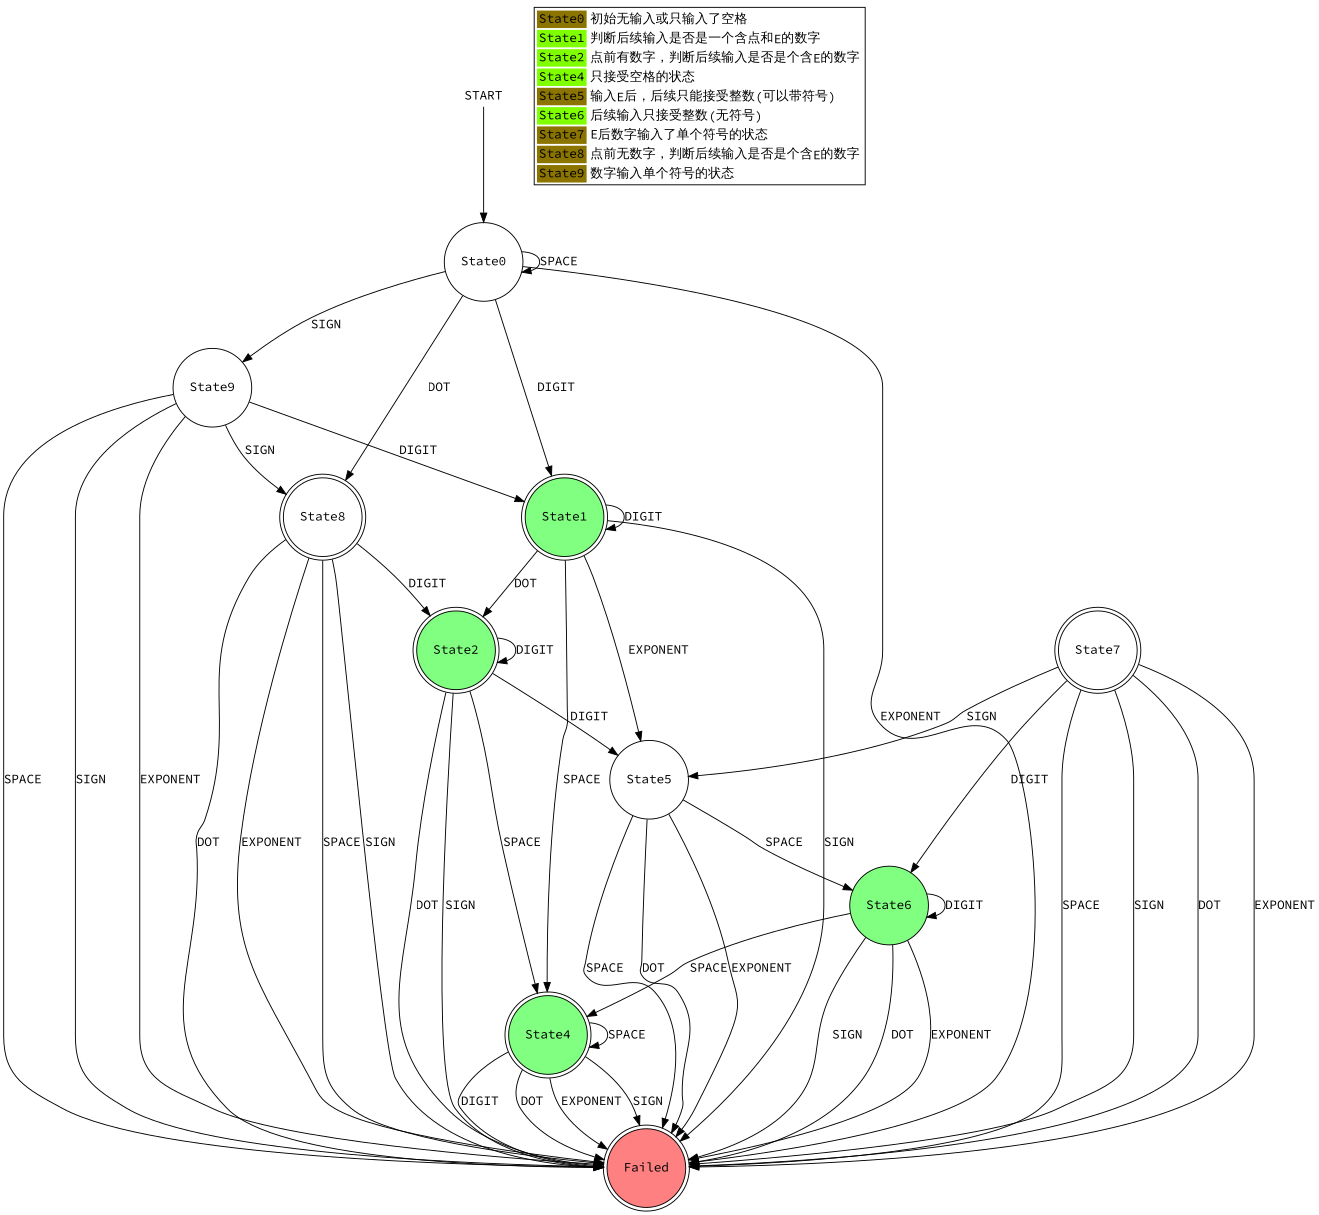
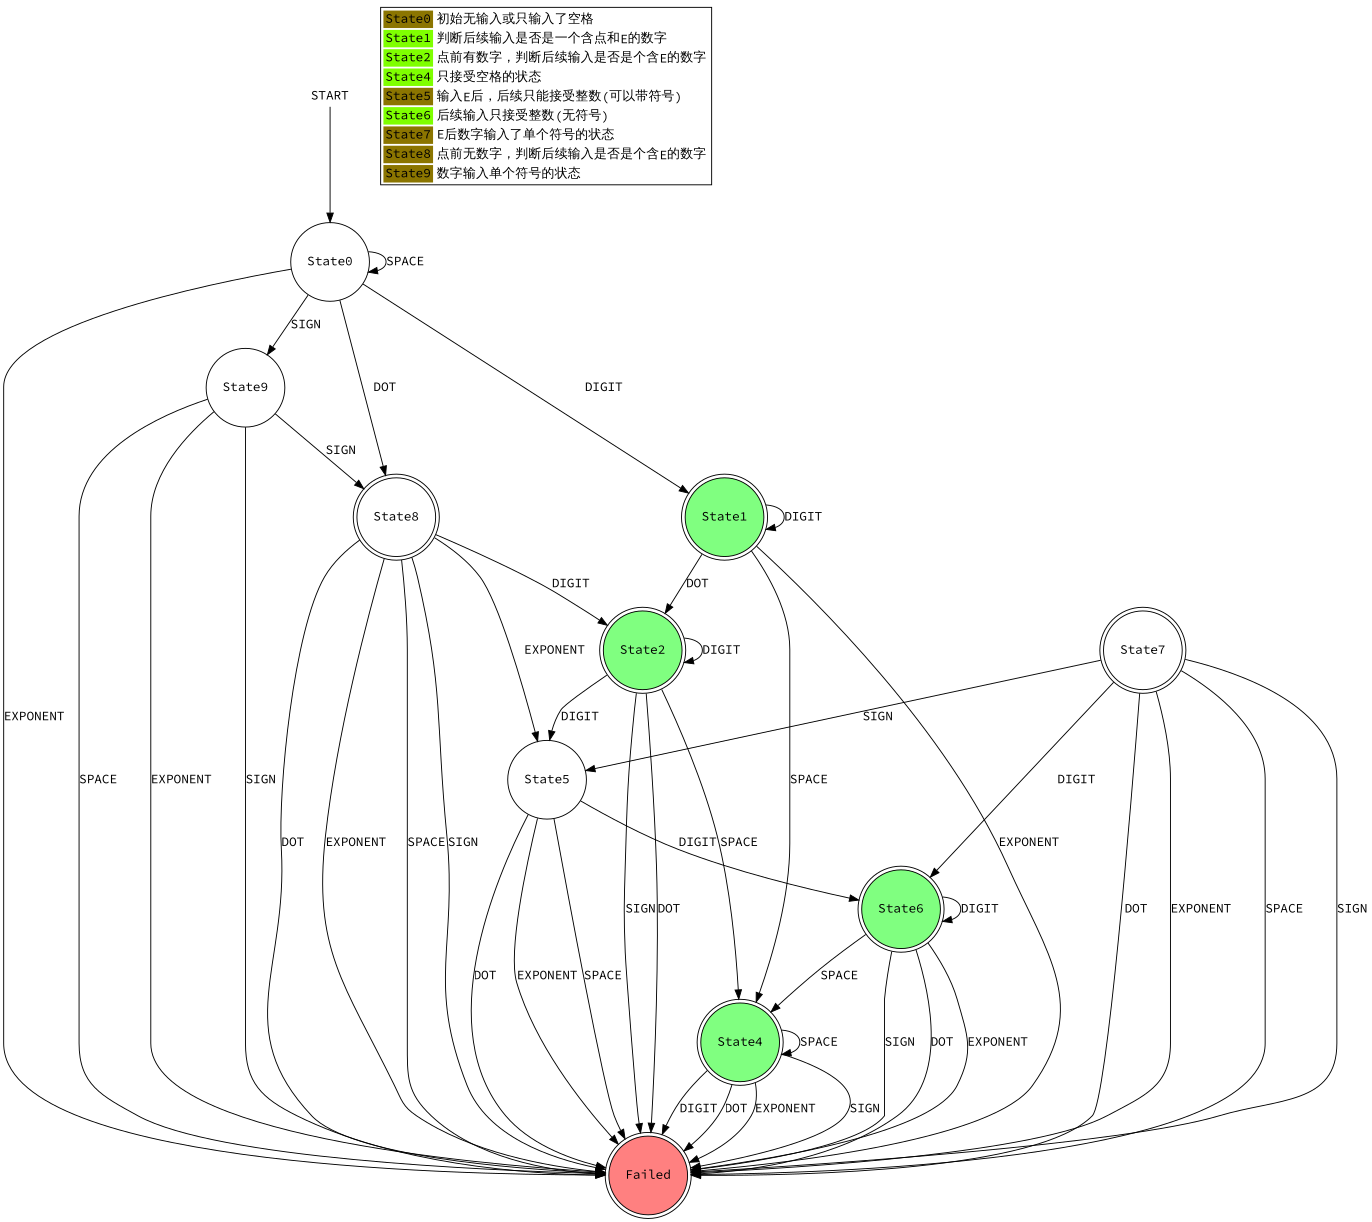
(382, 450) -> none
(615, 643) -> (502, 624)
(784, 843) -> (698, 843)
(839, 843) -> (1029, 843)
(889, 905) -> (901, 909)
